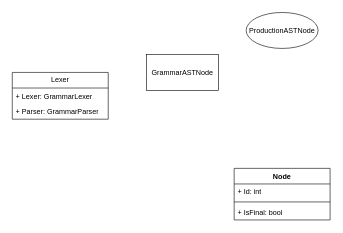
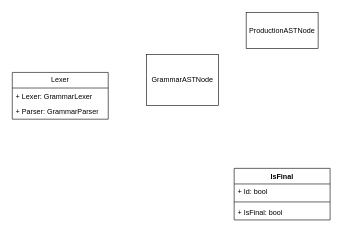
(282, 30) -> (282, 30)
(183, 72) -> (183, 80)
(282, 177) -> (282, 177)
(252, 192) -> (254, 192)
